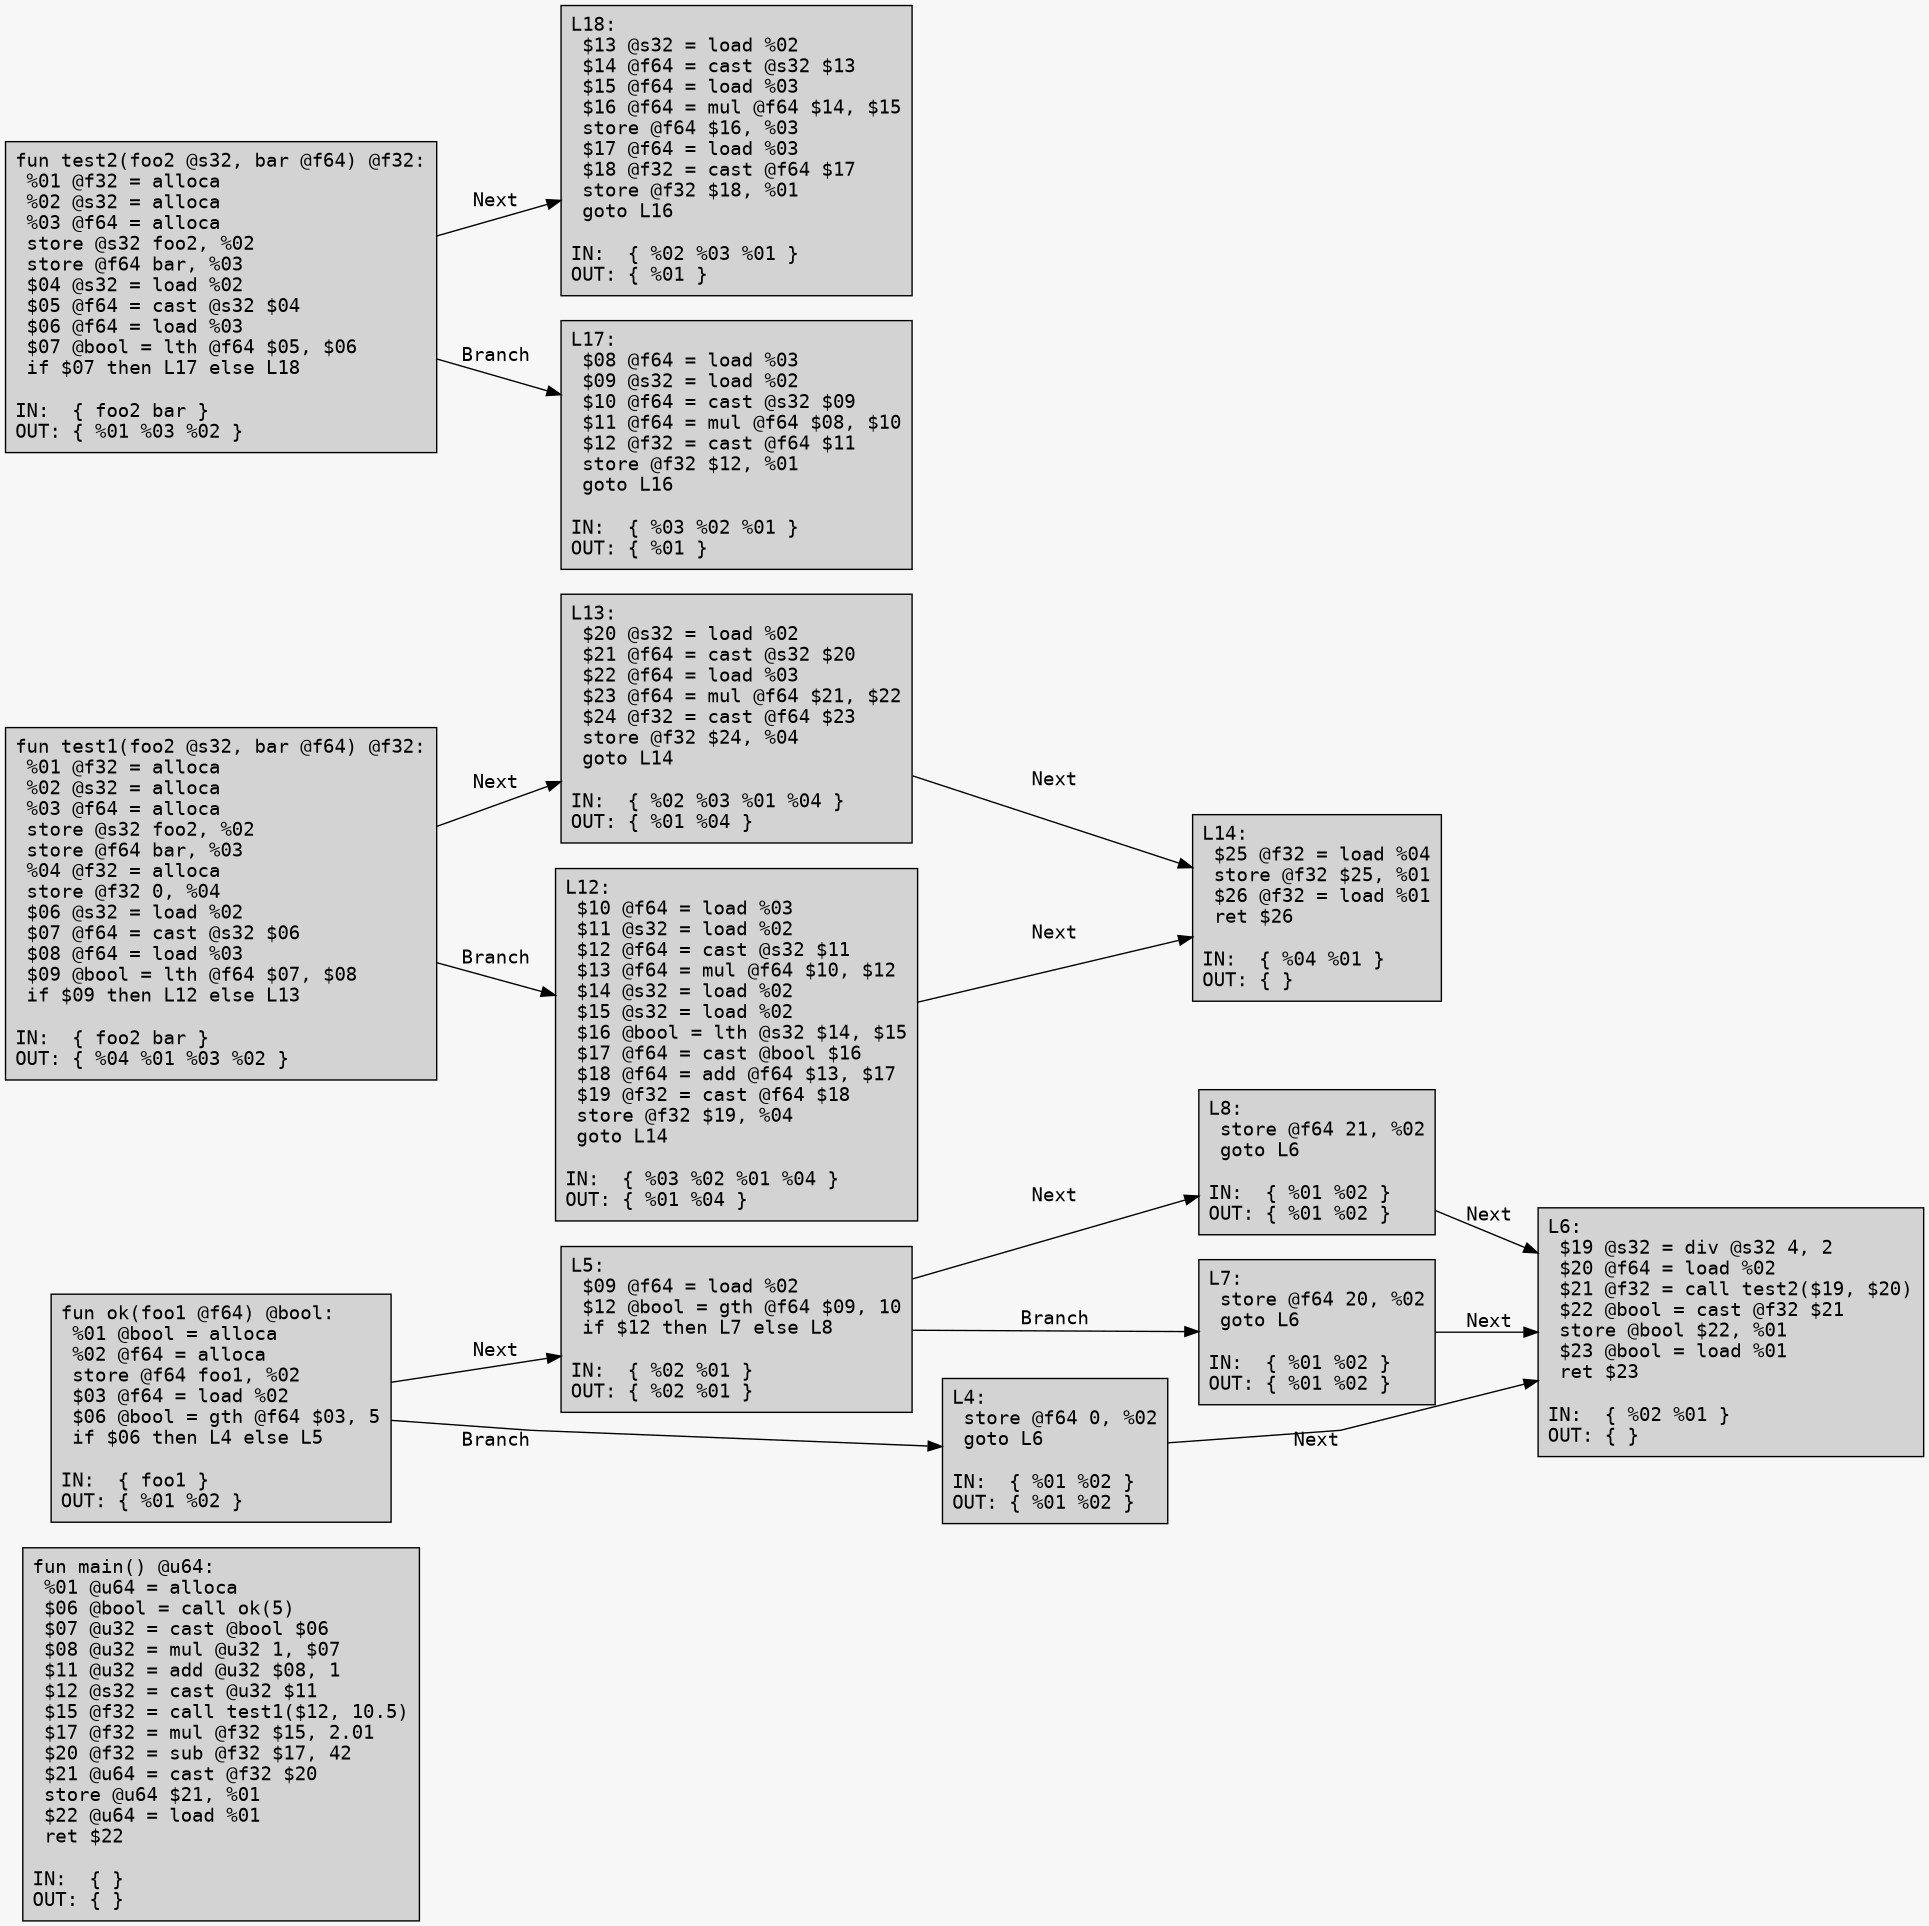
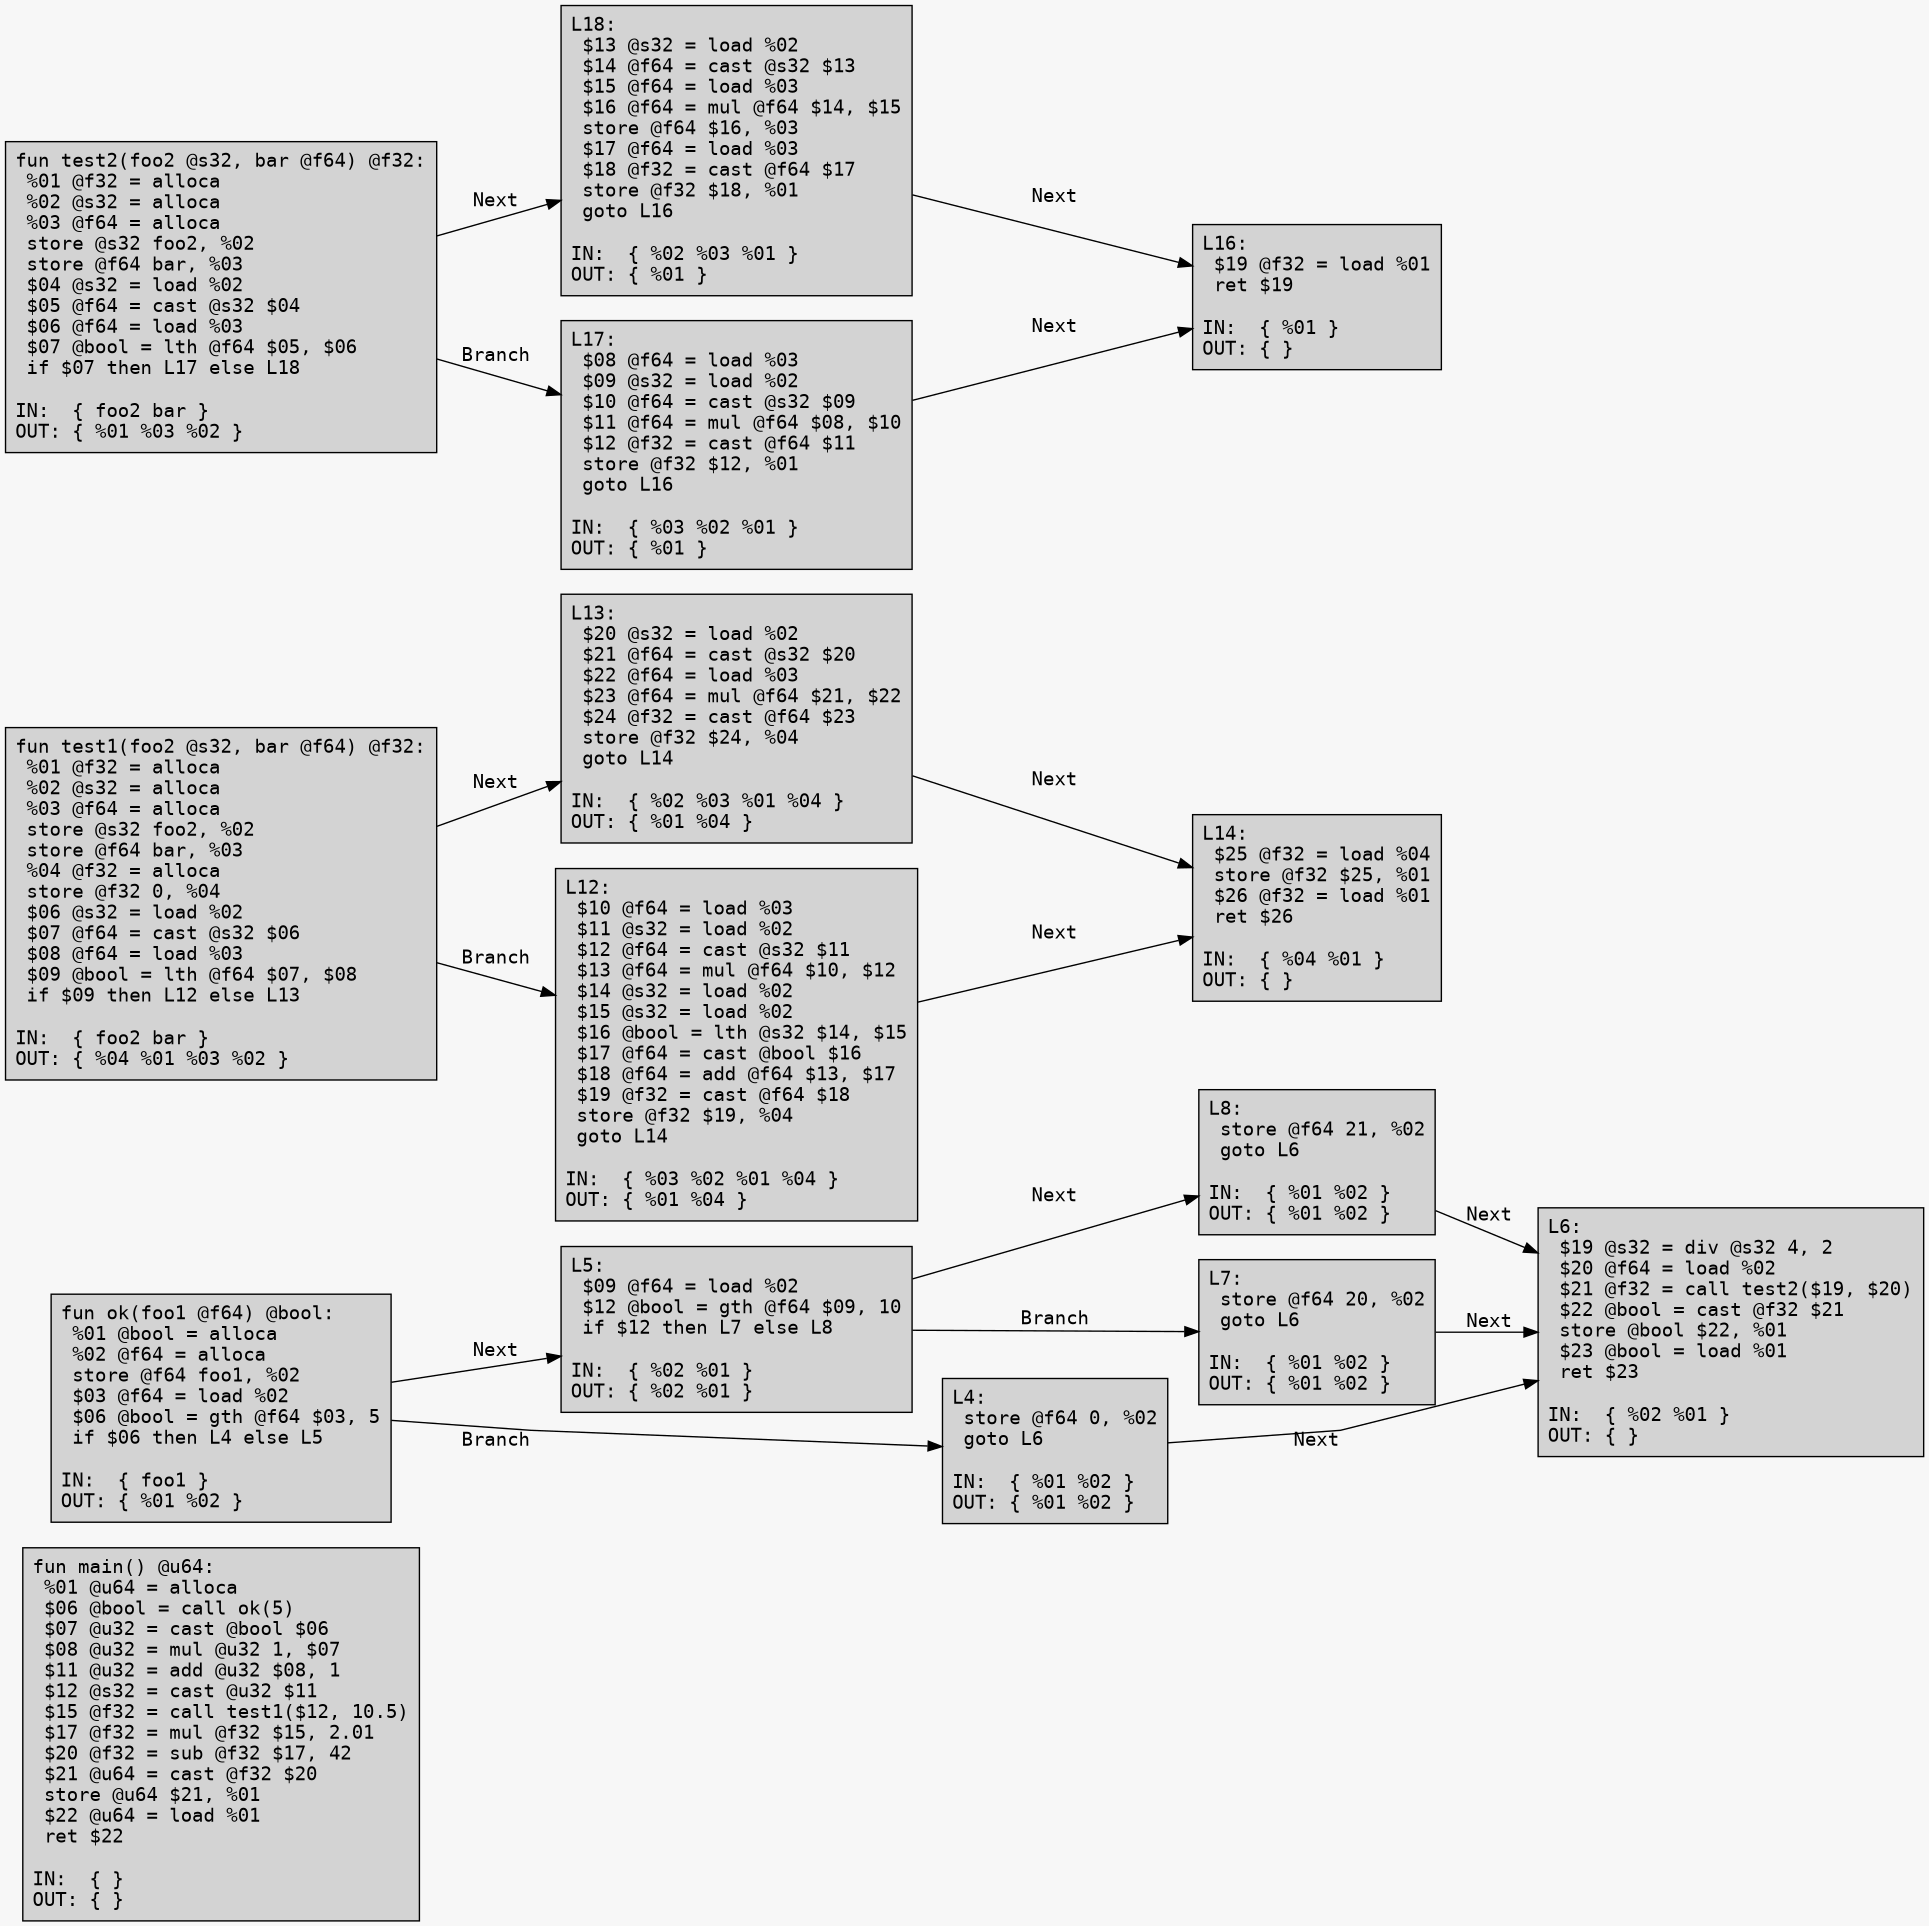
none -> (1317, 297)
